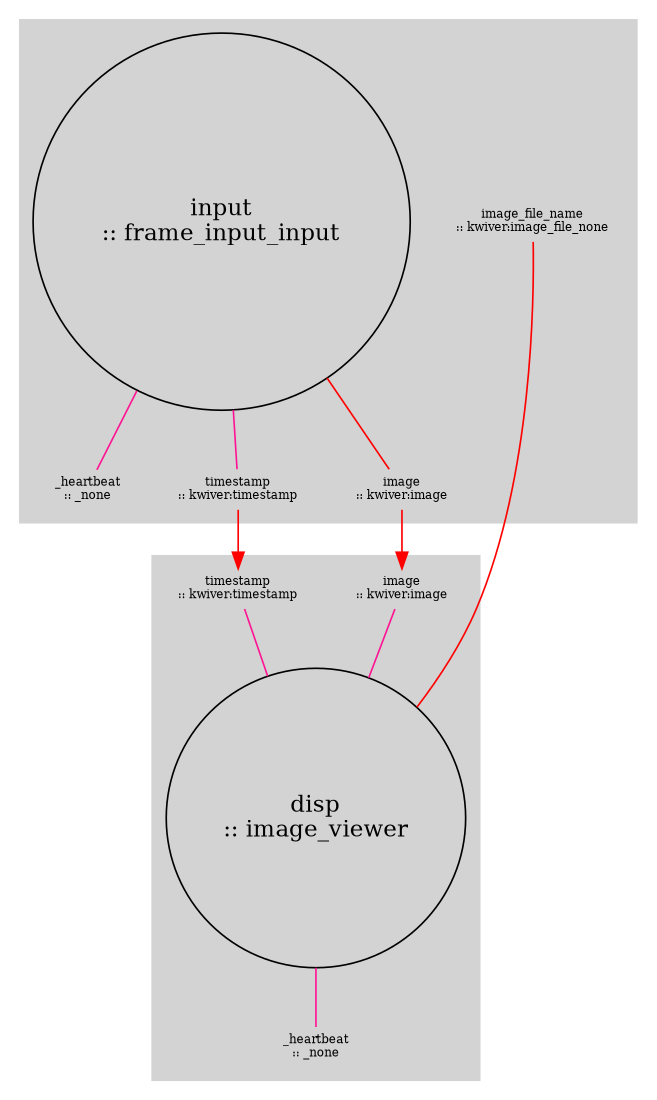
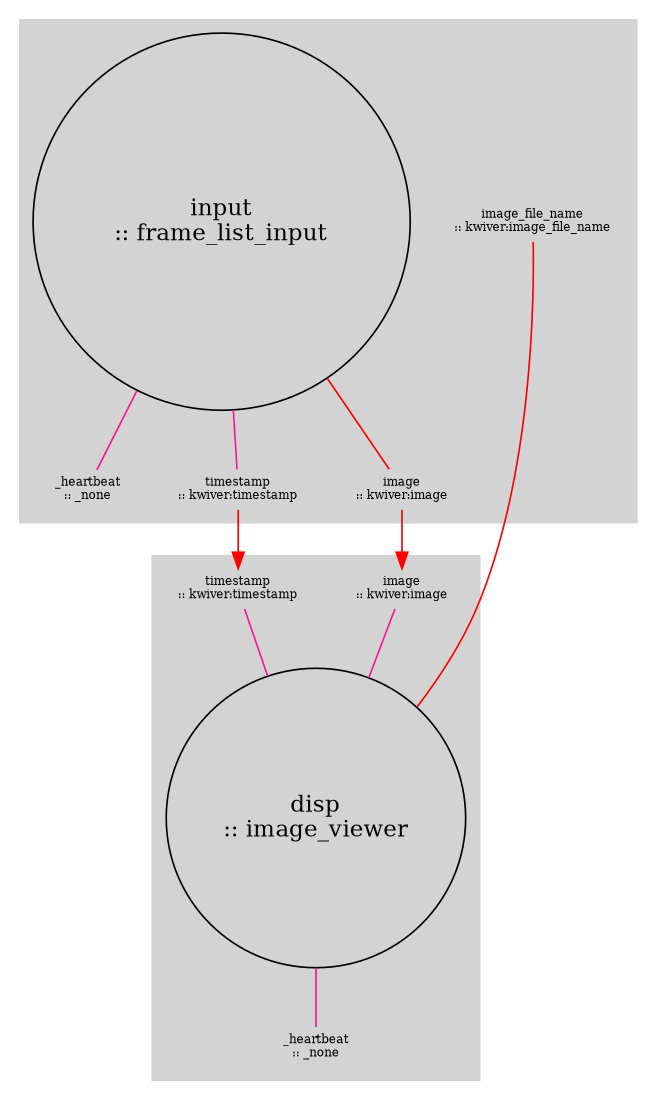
(222, 222) -> (222, 222)
(533, 222) -> (533, 222)
